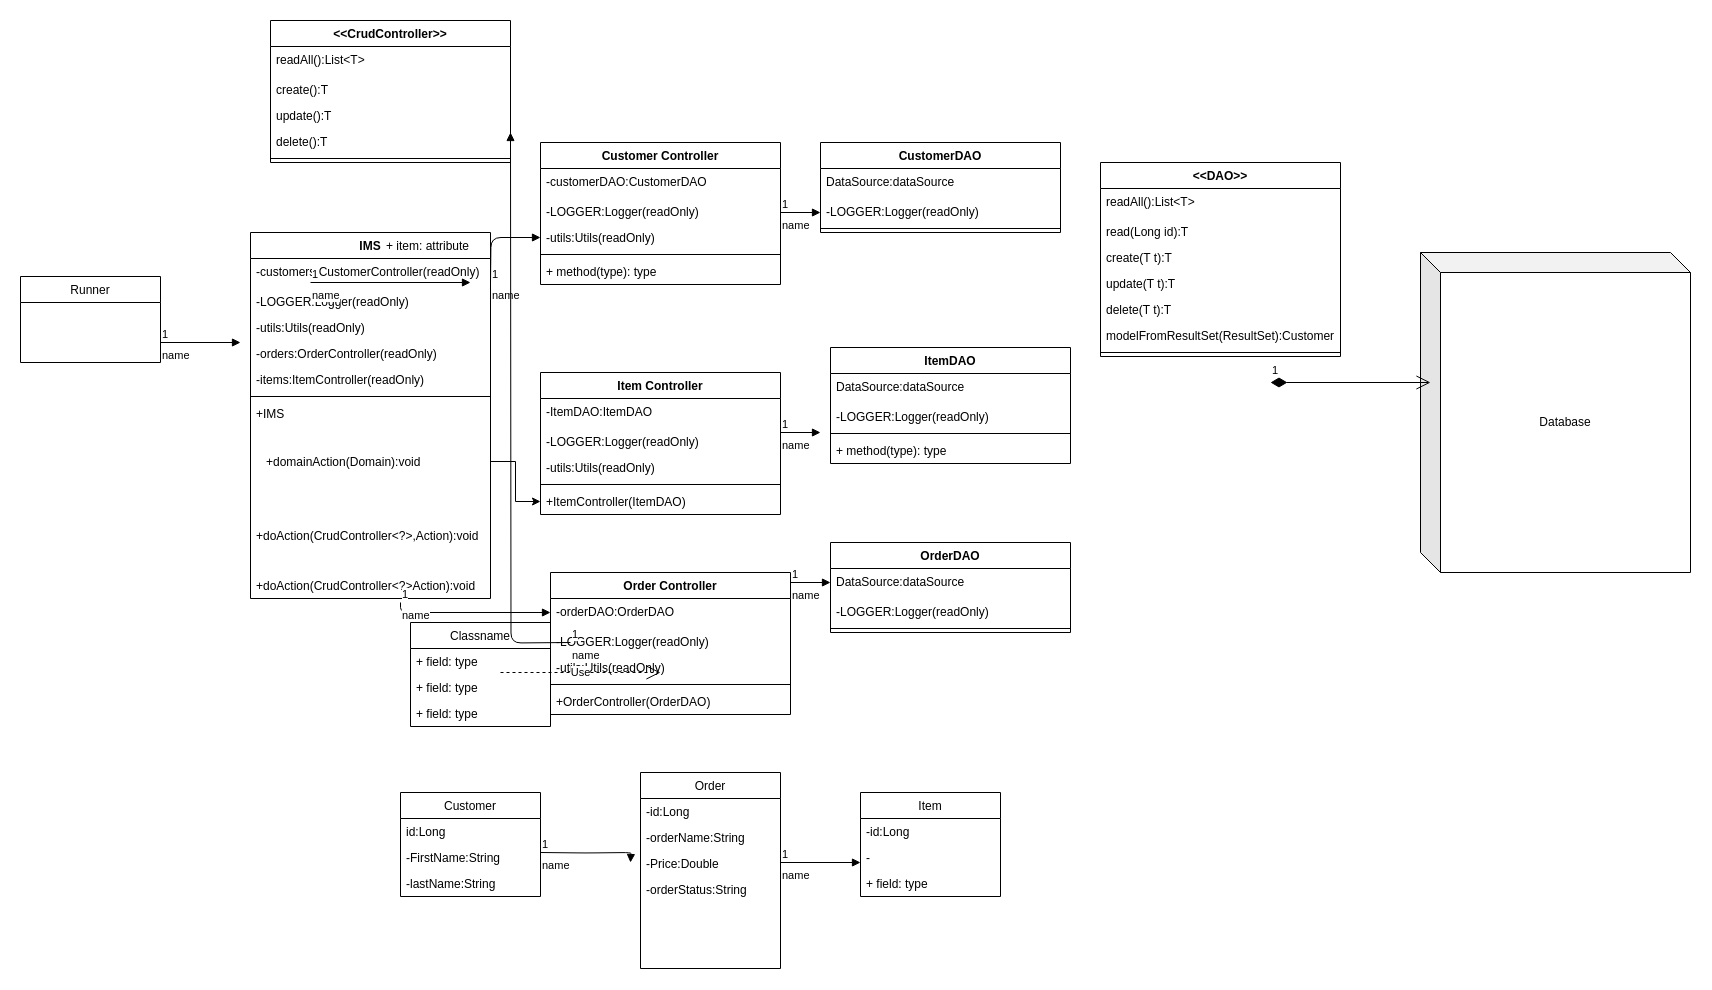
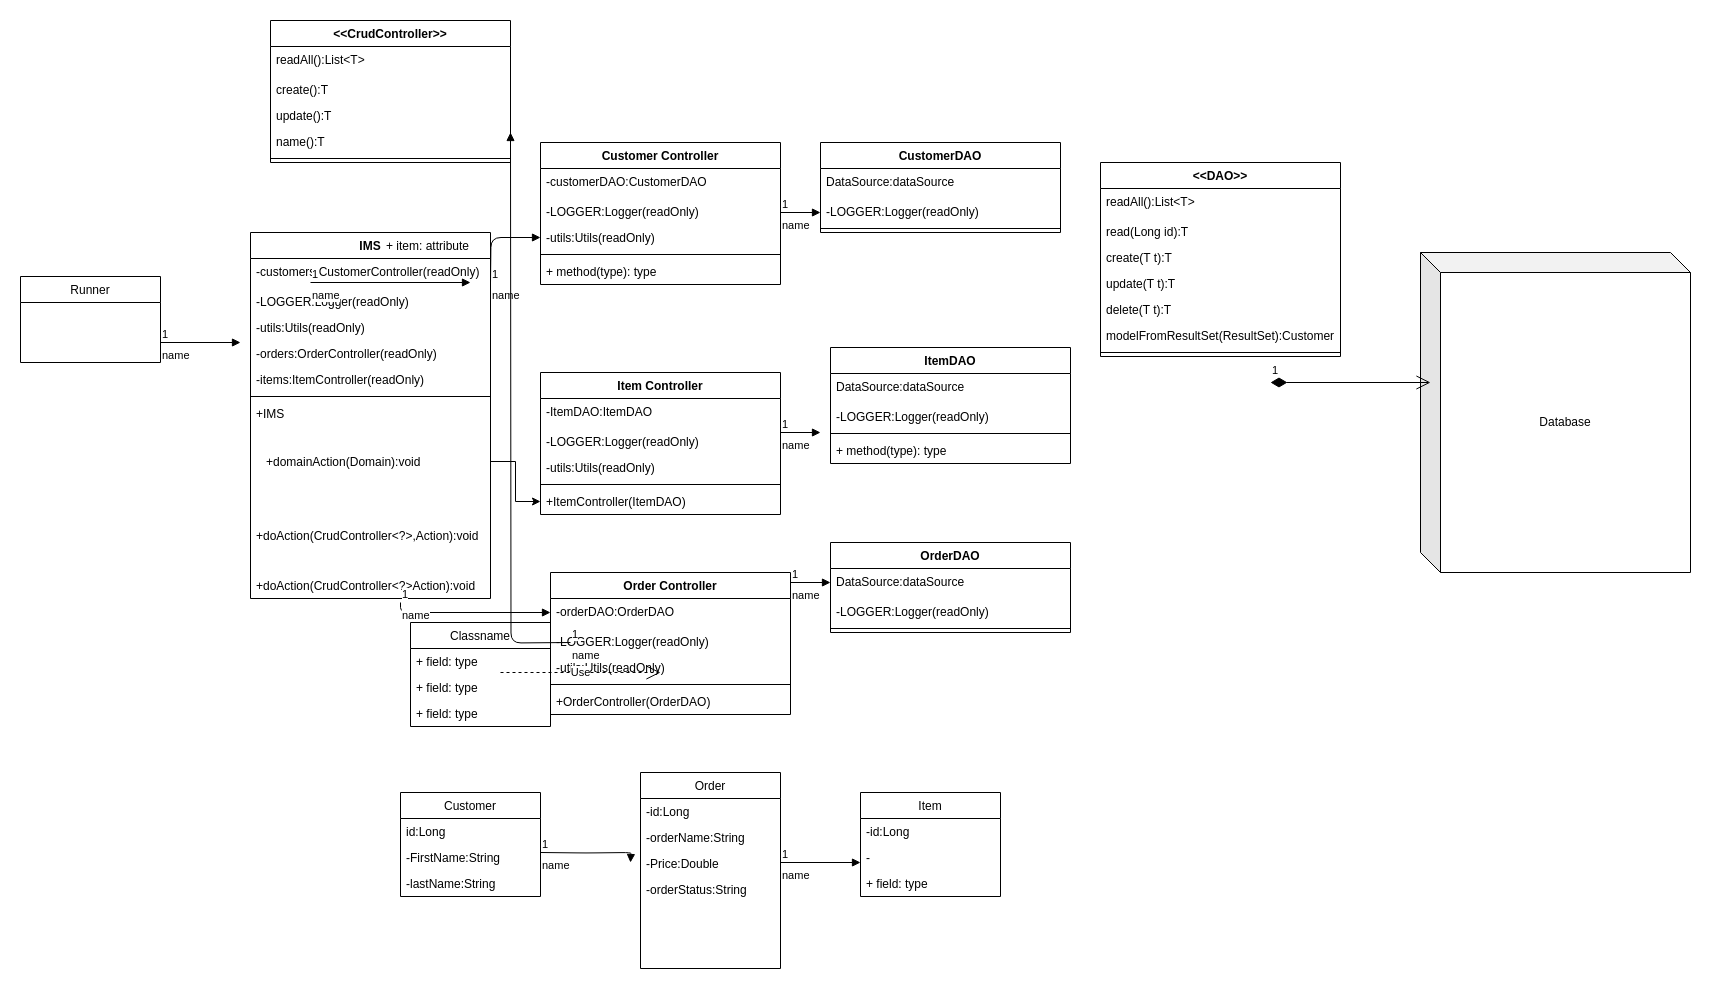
(306, 142) -> (301, 142)
